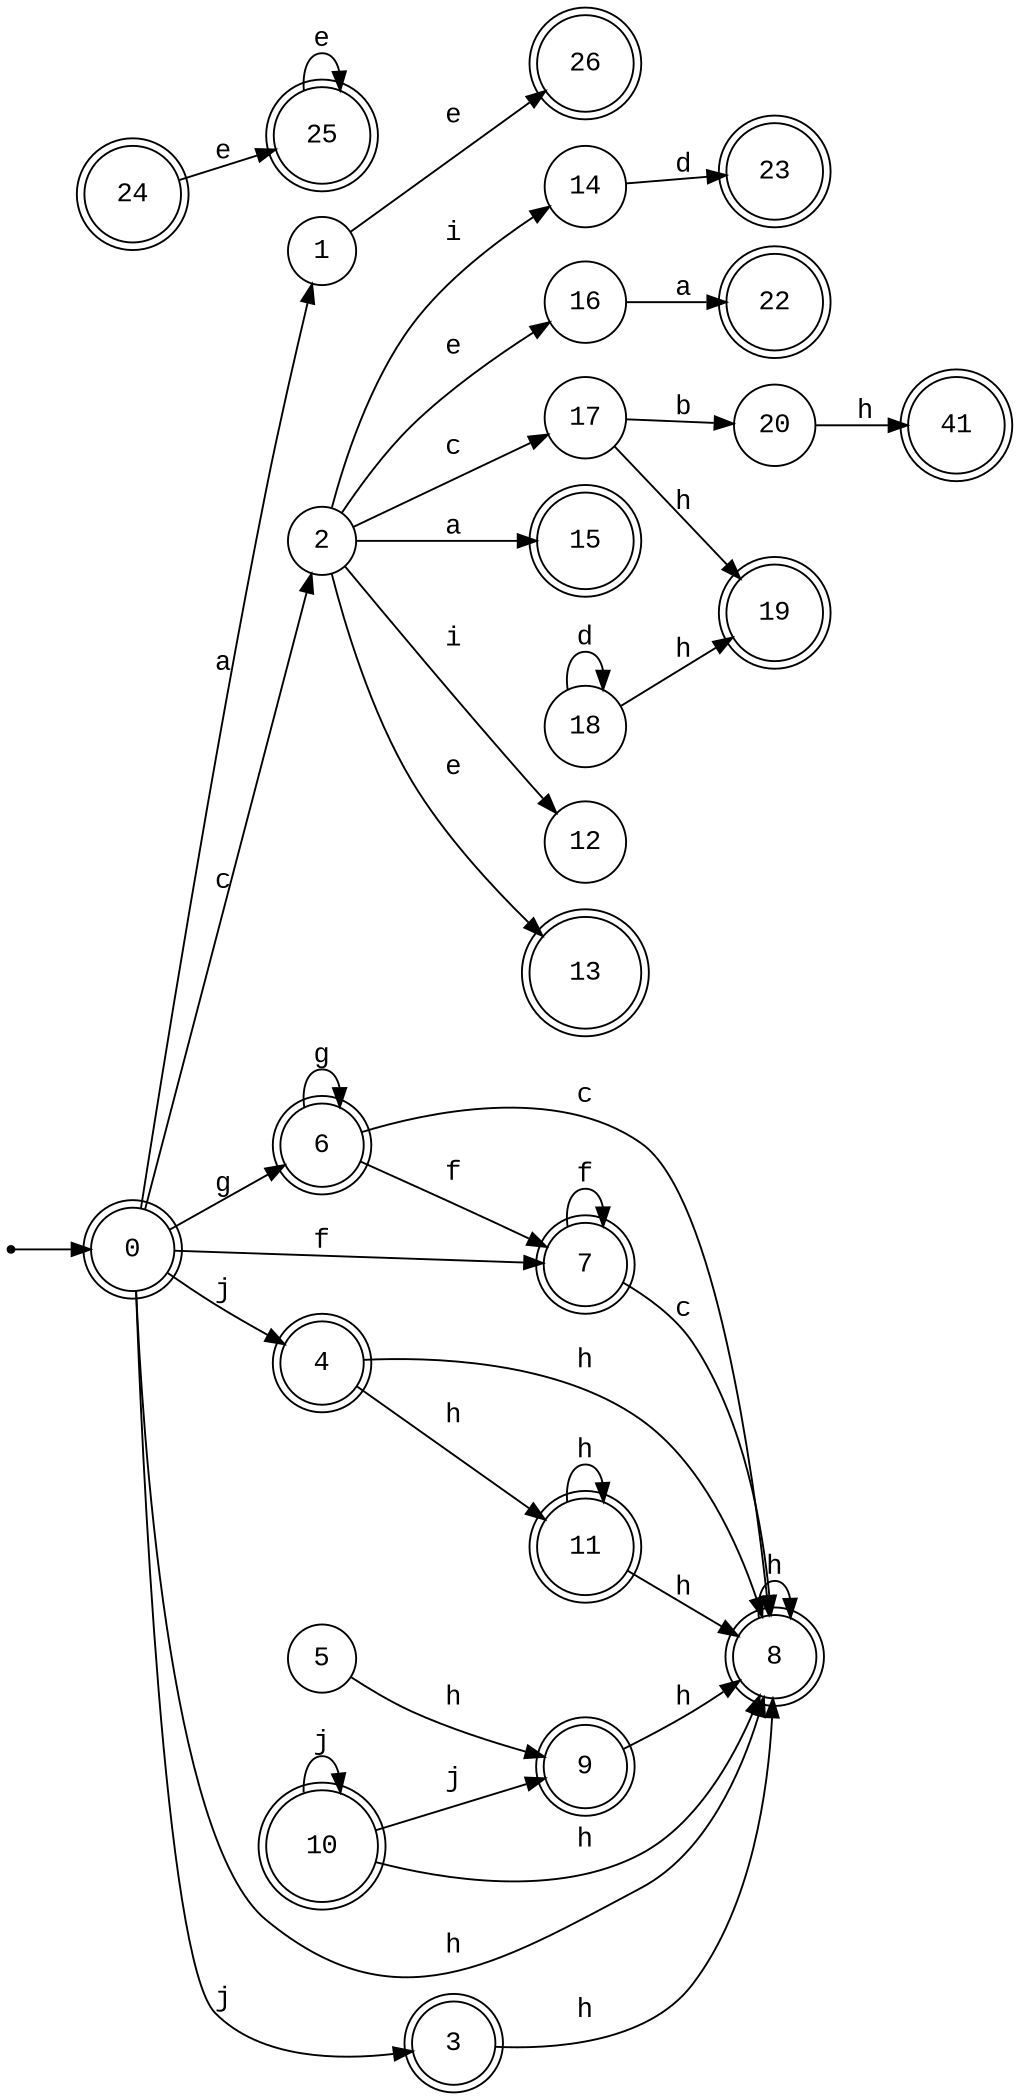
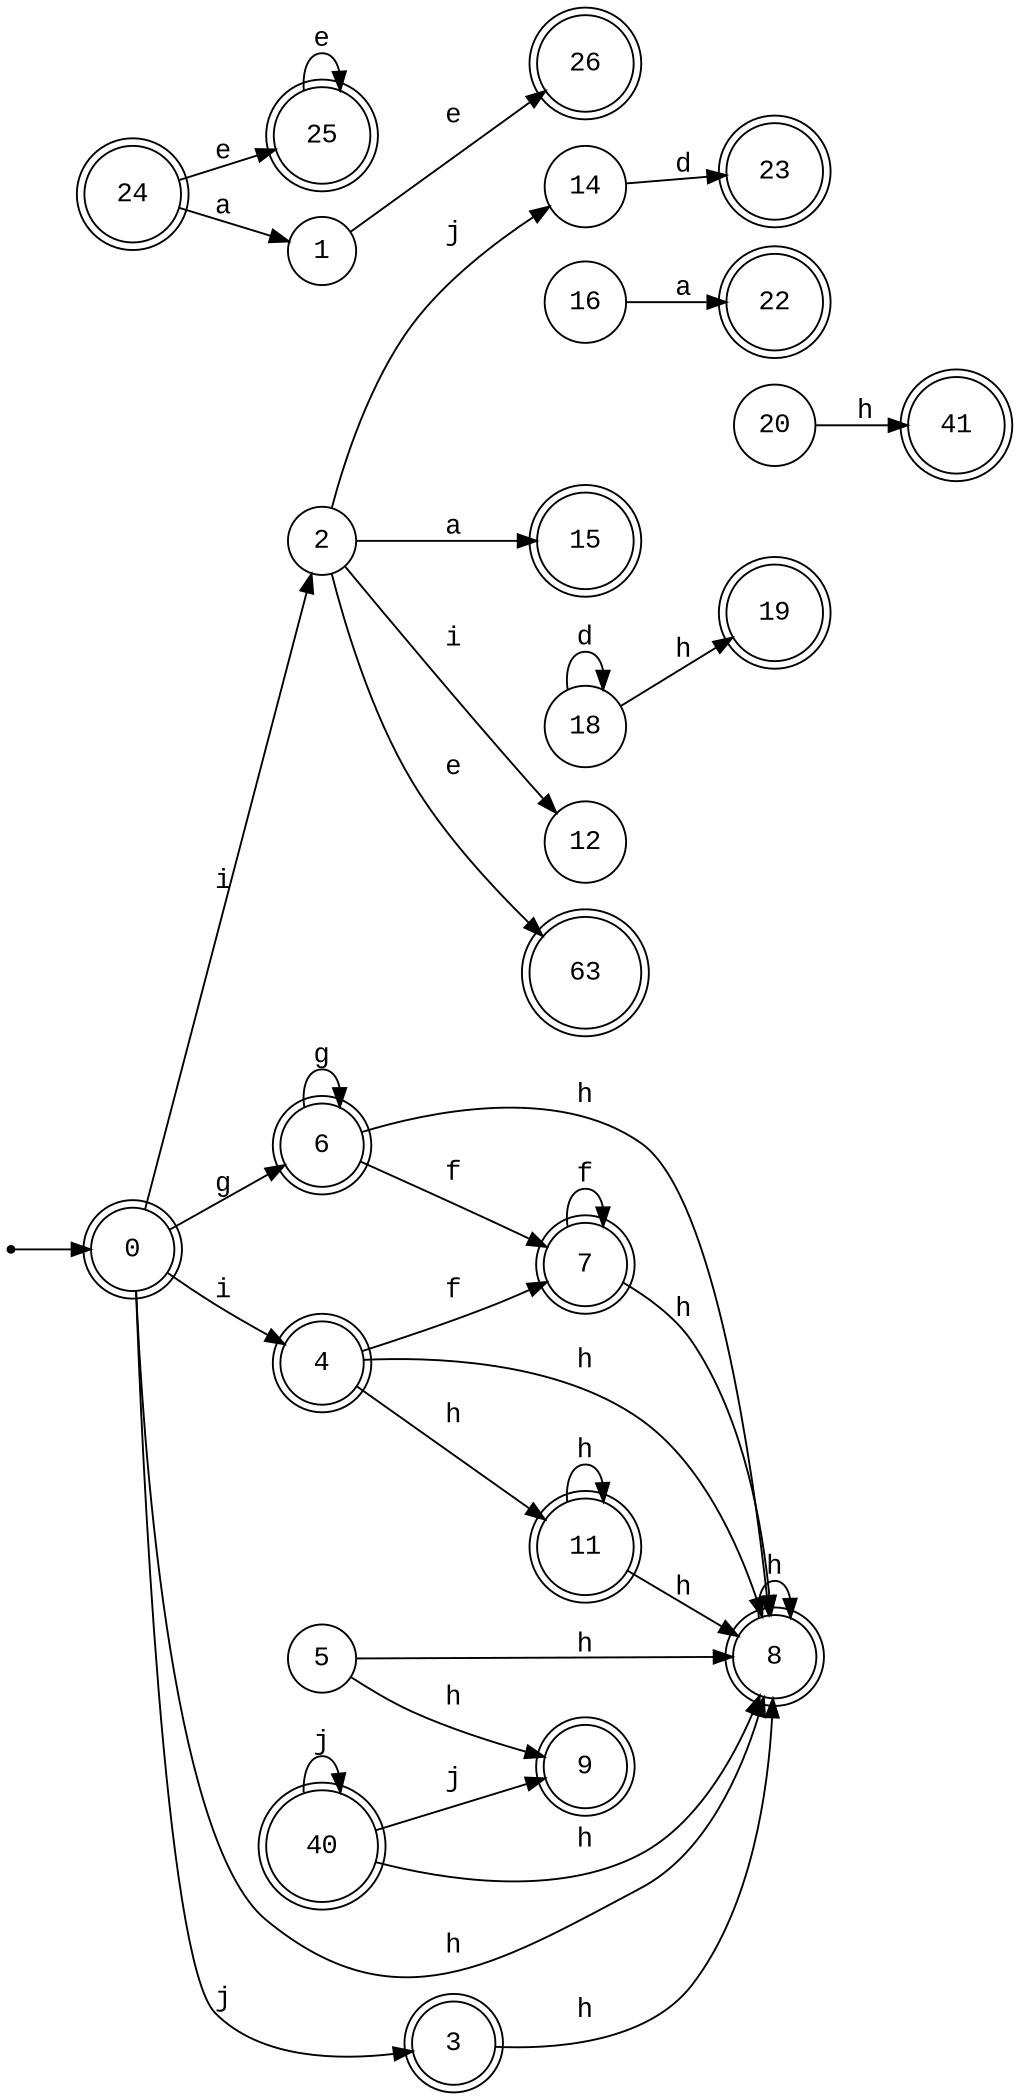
(454, 233) -> (454, 233)
(427, 412) -> none
(585, 418) -> none
(217, 754) -> (225, 222)
(224, 881) -> (224, 881)
(585, 973) -> (585, 973)
(585, 1095) -> (585, 1095)
(349, 1257) -> (447, 1323)
(224, 1290) -> (224, 1290)
(684, 1309) -> (684, 1309)
(674, 1722) -> (535, 1658)
(322, 1846) -> (322, 1846)
